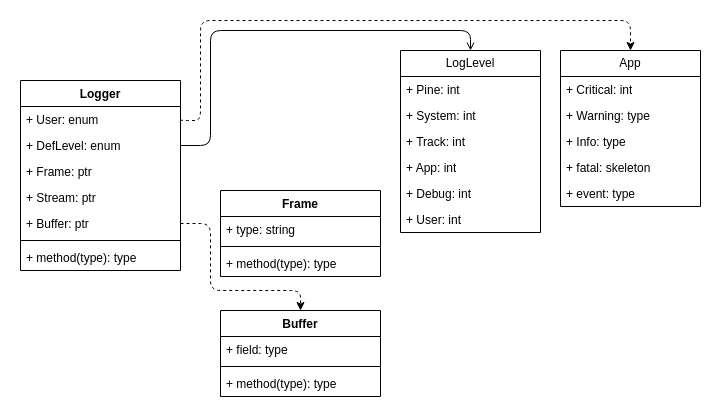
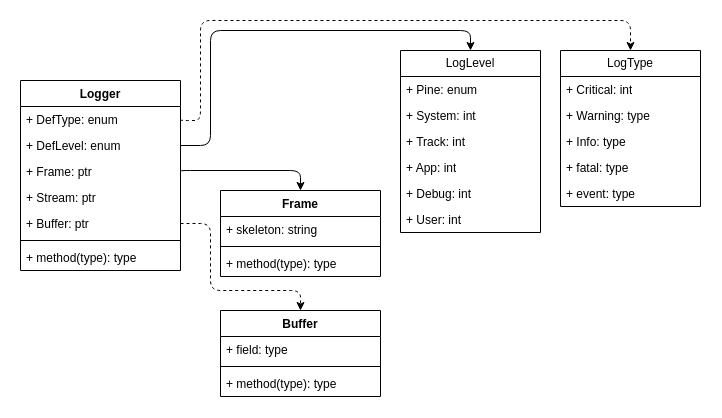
(471, 42) -> (470, 35)
(631, 64) -> (631, 64)
(436, 91) -> (441, 91)
(62, 121) -> (72, 121)
(616, 169) -> (604, 169)
none -> (246, 171)
(267, 231) -> (279, 231)
